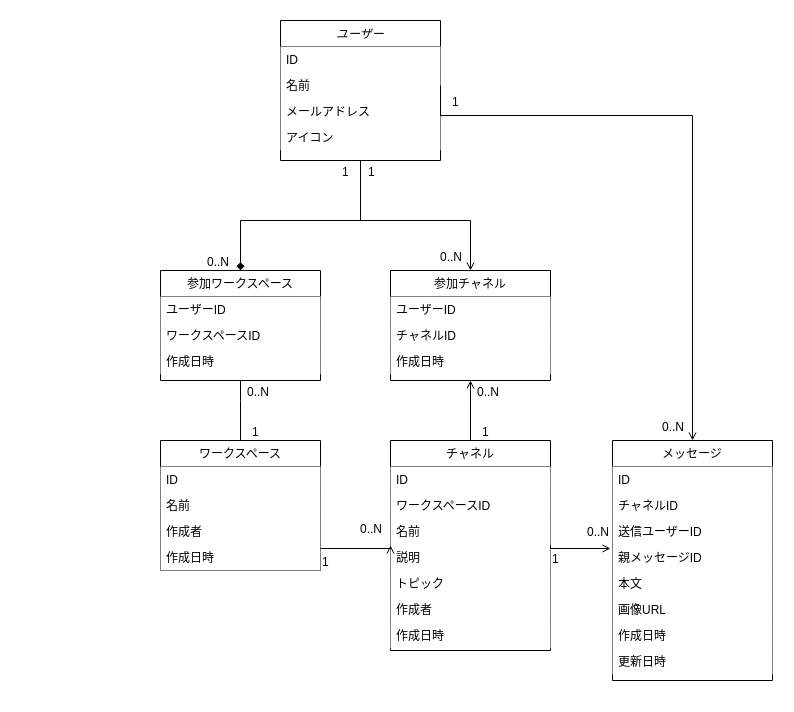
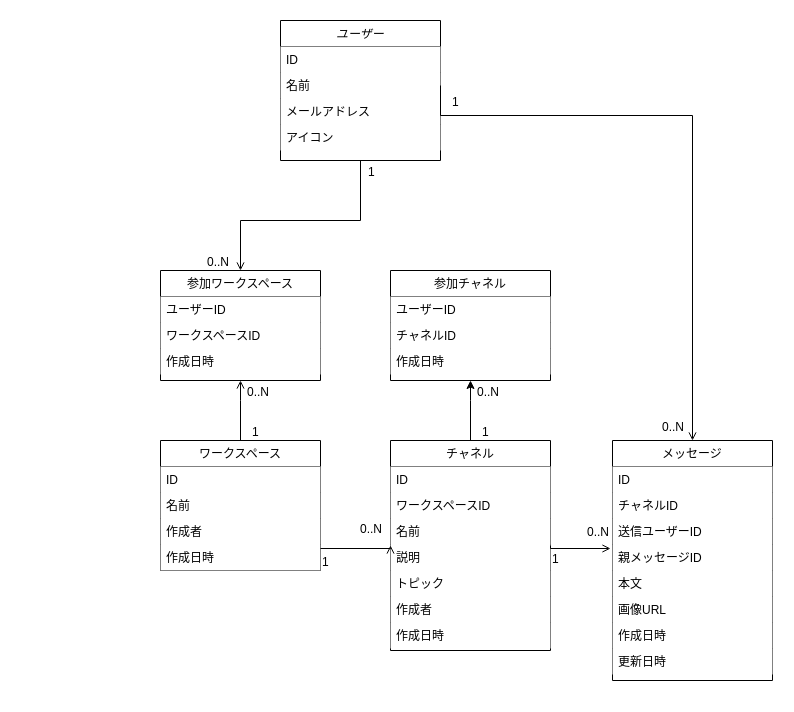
(440, 221) -> none
(241, 262) -> (241, 264)
(241, 386) -> (241, 386)
(471, 386) -> (471, 388)
